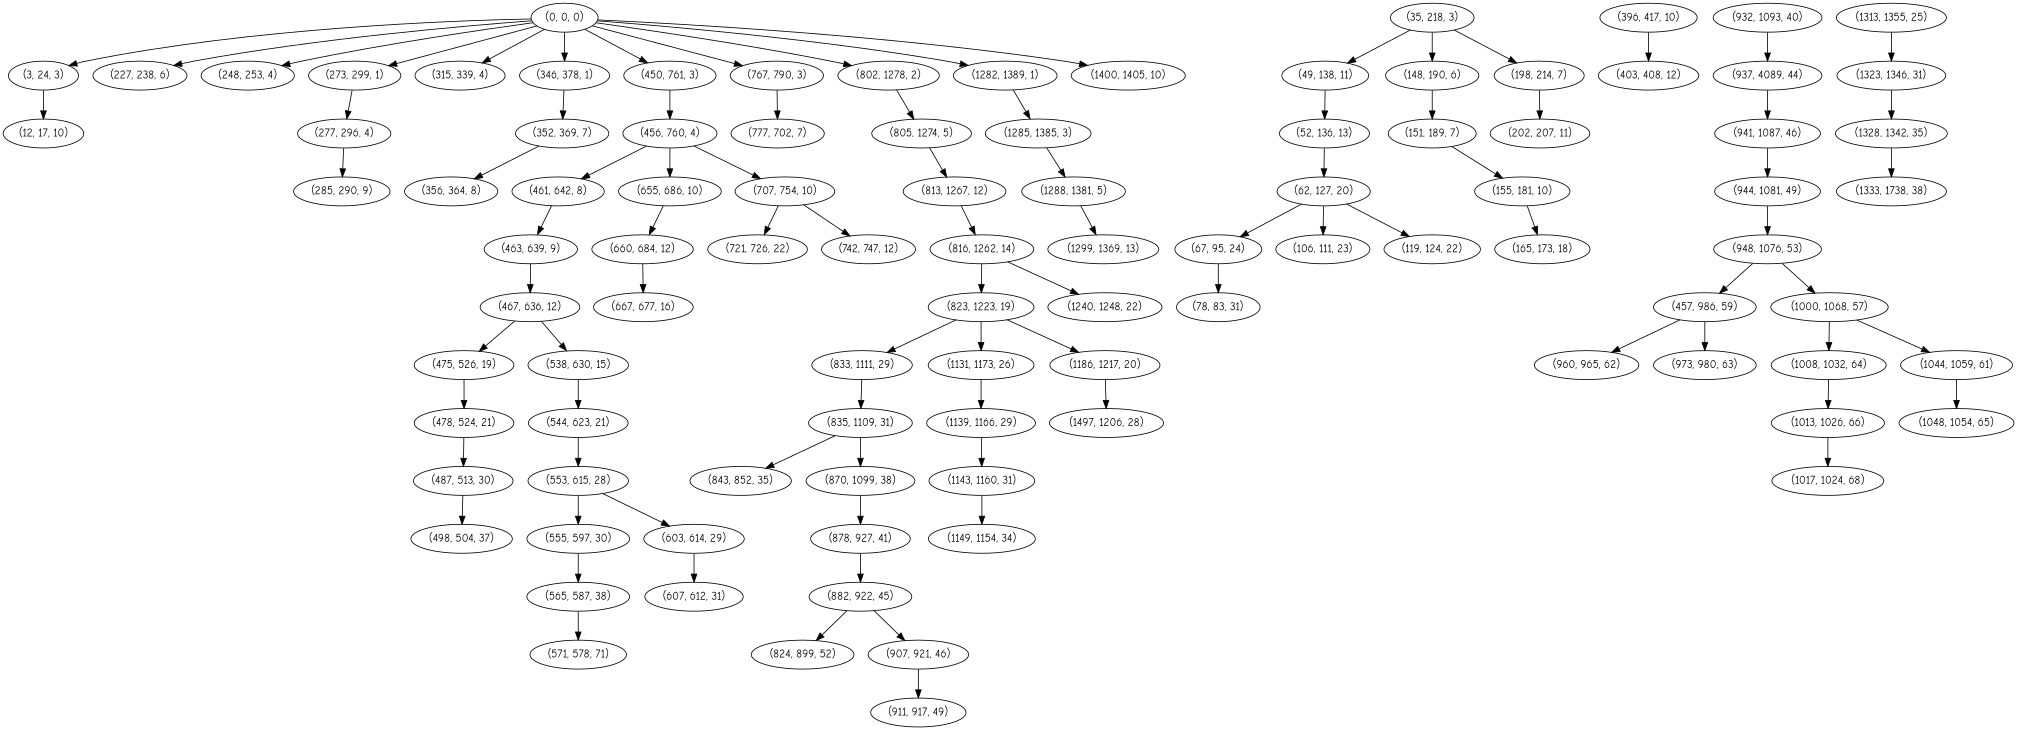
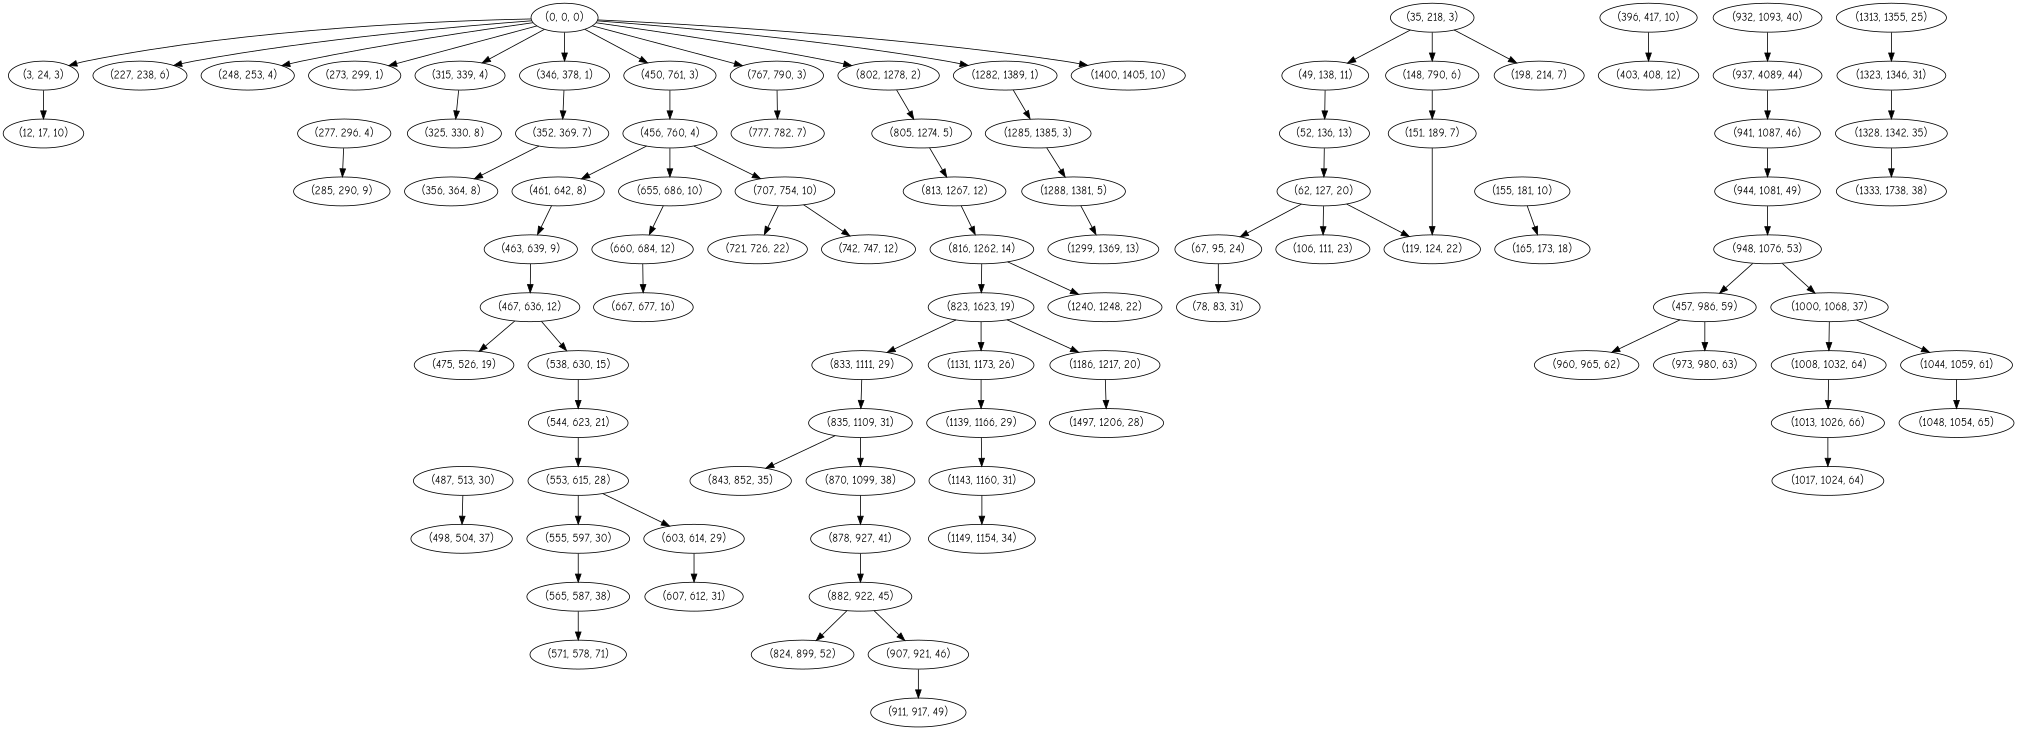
(1432, 76) -> (1432, 76)
(350, 101) -> none
none -> (454, 133)
(778, 133) -> (778, 133)
(1540, 133) -> none
(1474, 160) -> (1432, 187)
(981, 307) -> (981, 307)
(1829, 307) -> (1829, 307)
(464, 423) -> none
(1828, 481) -> (1828, 481)
